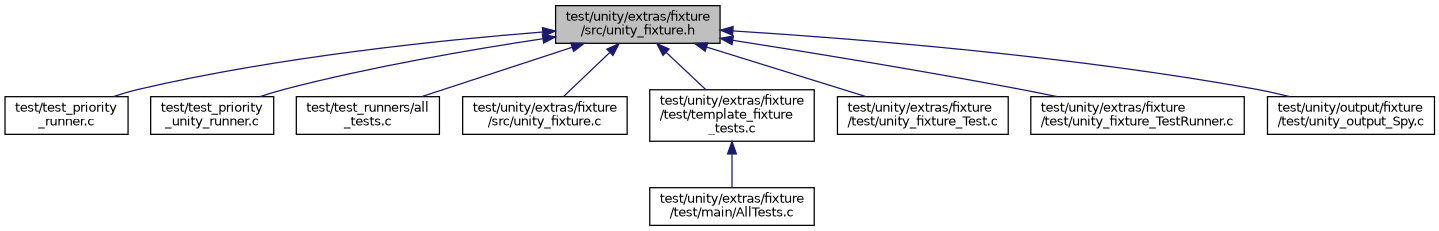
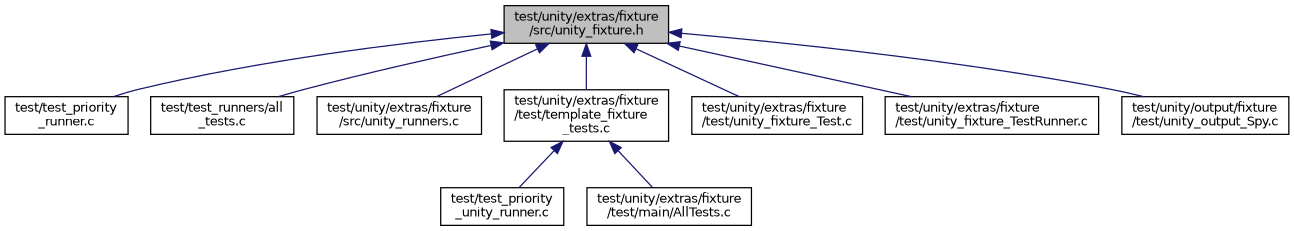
(401, 63) -> (537, 169)
(545, 116) -> (399, 116)
